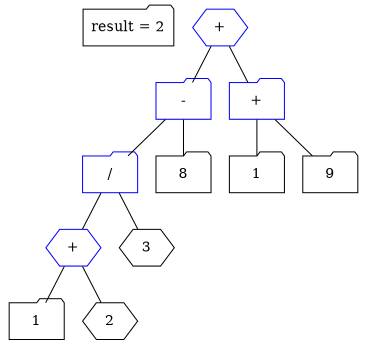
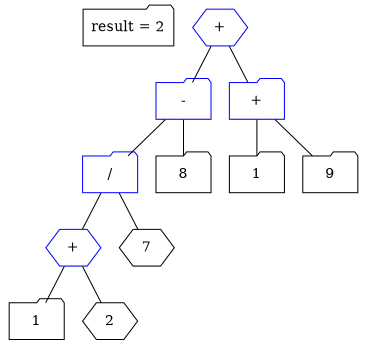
(147, 248) -> (147, 248)
